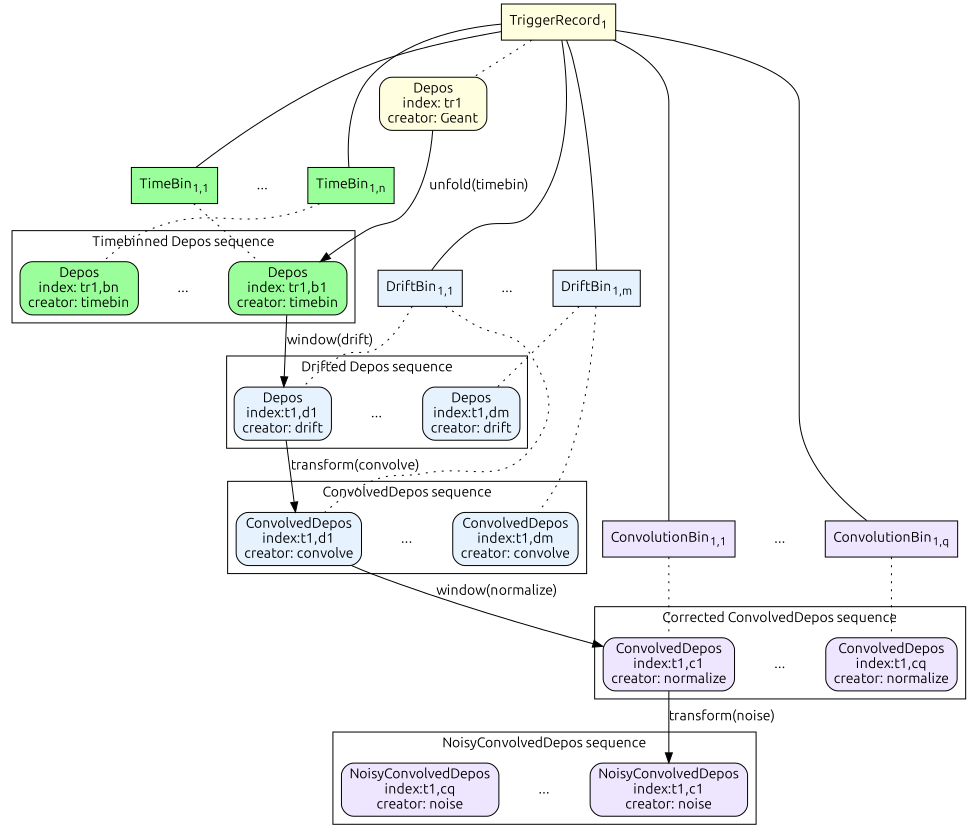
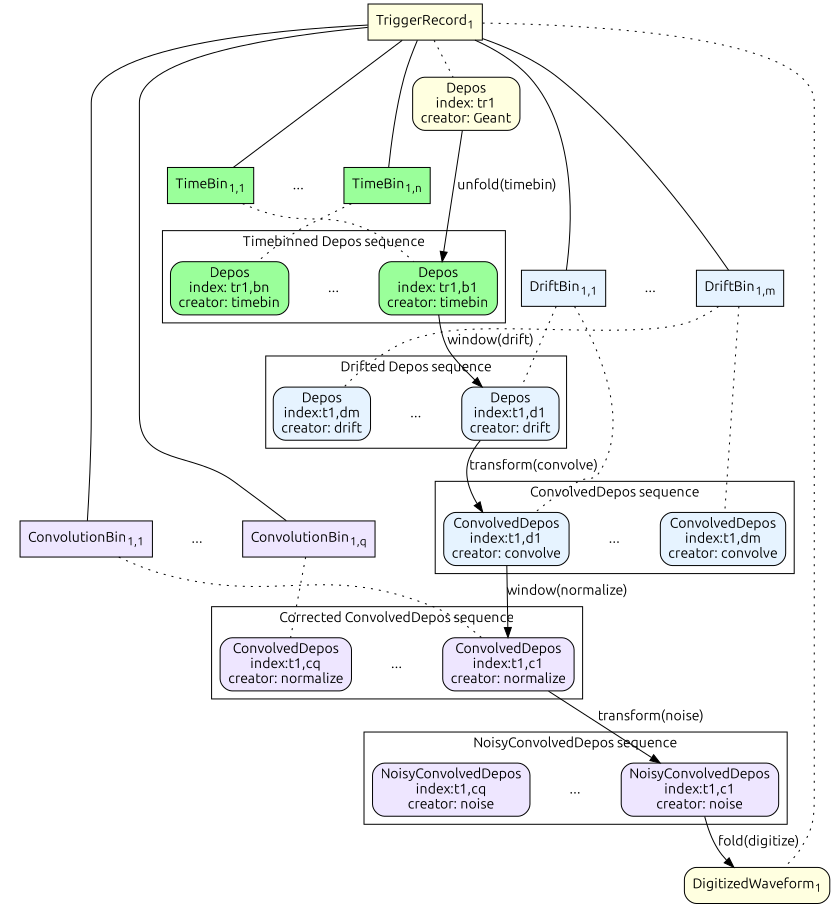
none -> (757, 885)
